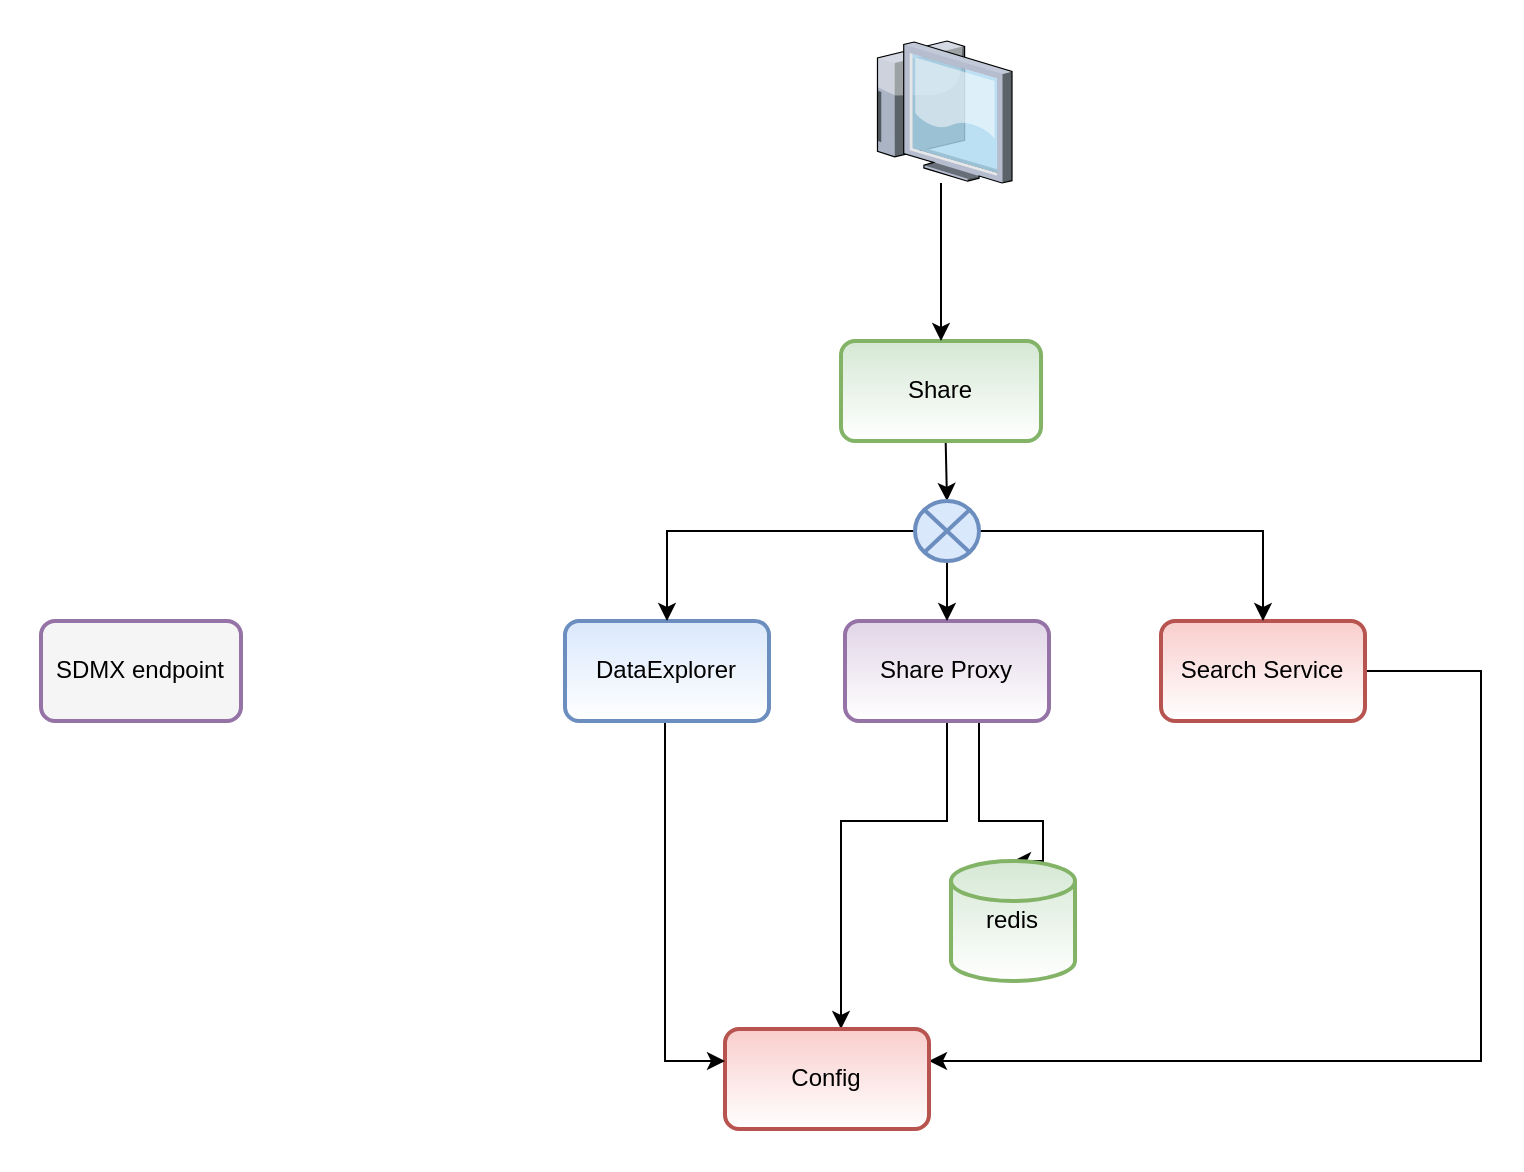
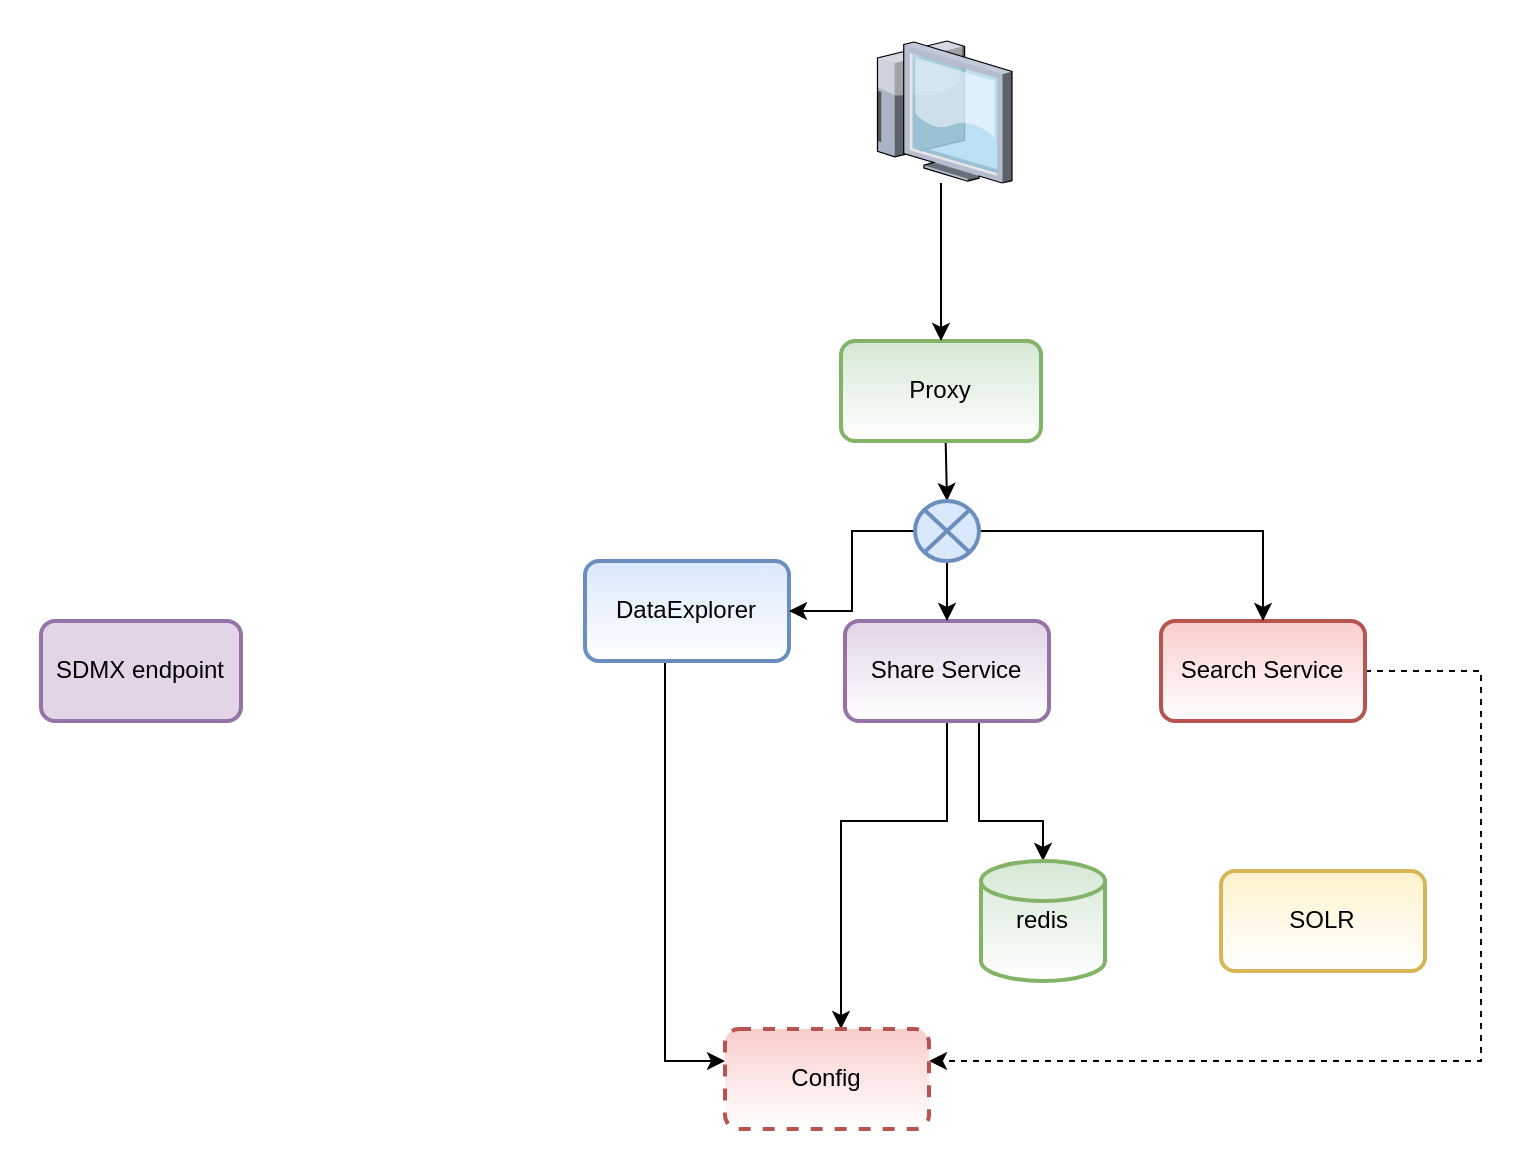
(941, 391) -> (941, 391)
(141, 671) -> (141, 671)
(667, 671) -> (687, 611)
(947, 671) -> (947, 671)
(1013, 921) -> (1043, 921)
none -> (1323, 921)
(1463, 1061) -> (1463, 1061)
(827, 1079) -> (827, 1079)
